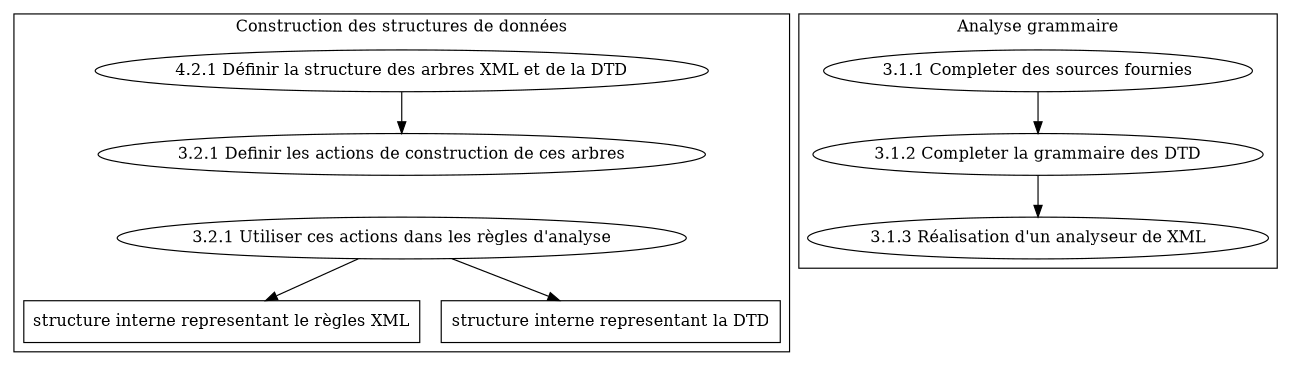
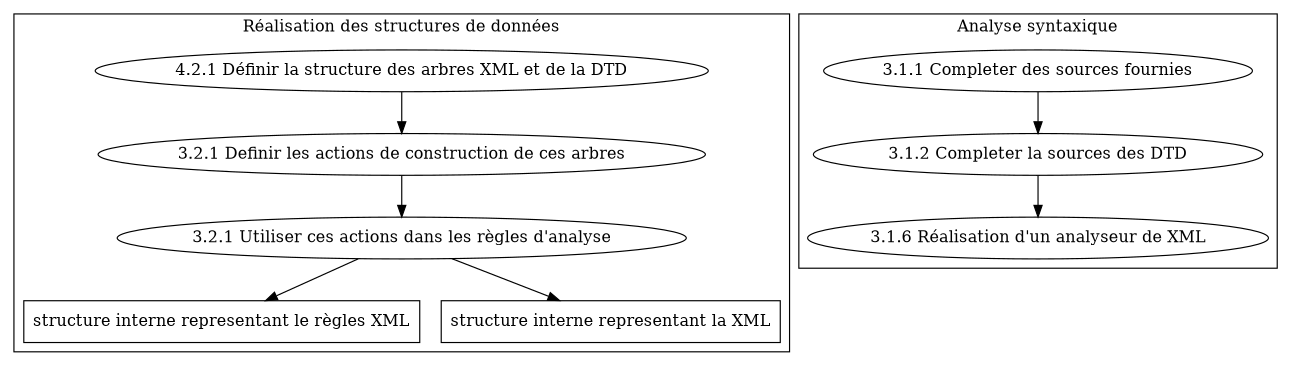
(402, 27) -> (402, 27)
(1038, 27) -> (1038, 27)
(1038, 154) -> (1038, 154)
none -> (402, 191)
(1038, 238) -> (1038, 238)
(611, 322) -> (611, 322)
